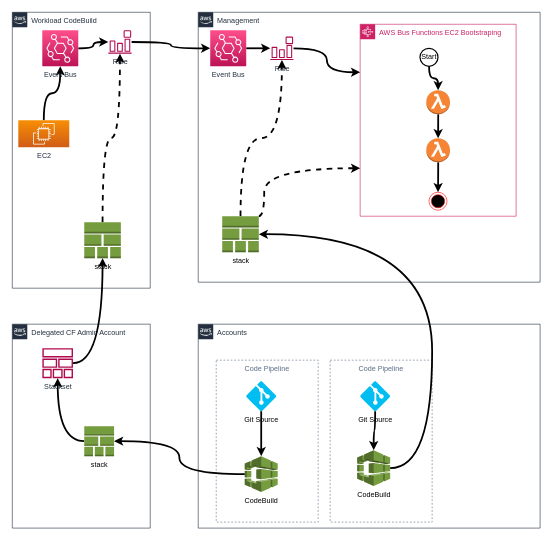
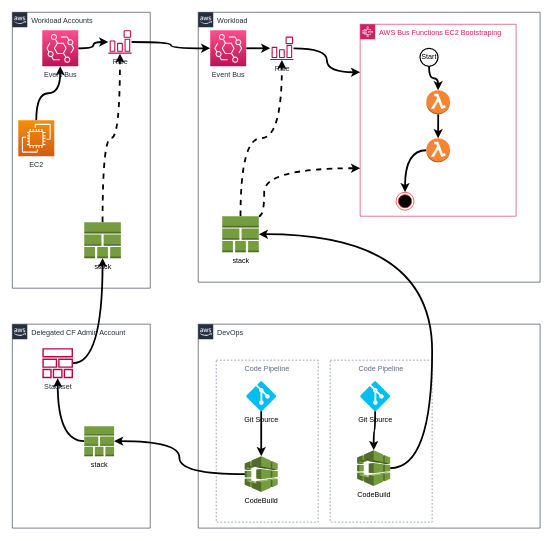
(64, 21) -> (64, 21)
(238, 21) -> (233, 21)
(44, 134) -> (36, 138)
(438, 201) -> (405, 201)
(234, 333) -> (230, 333)
